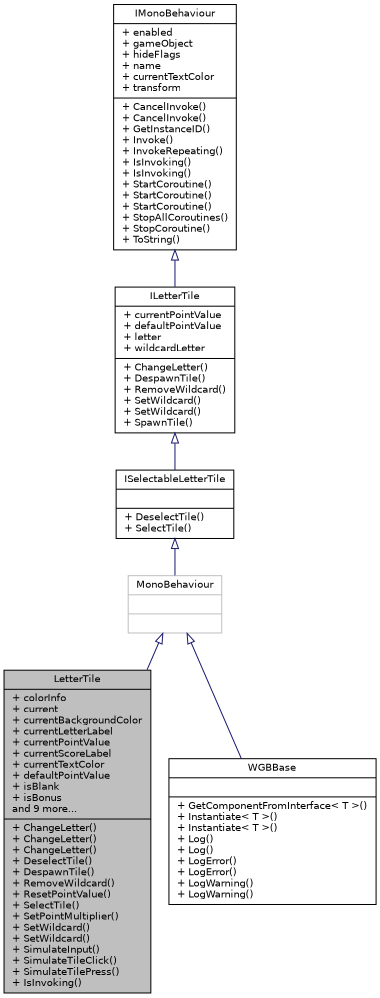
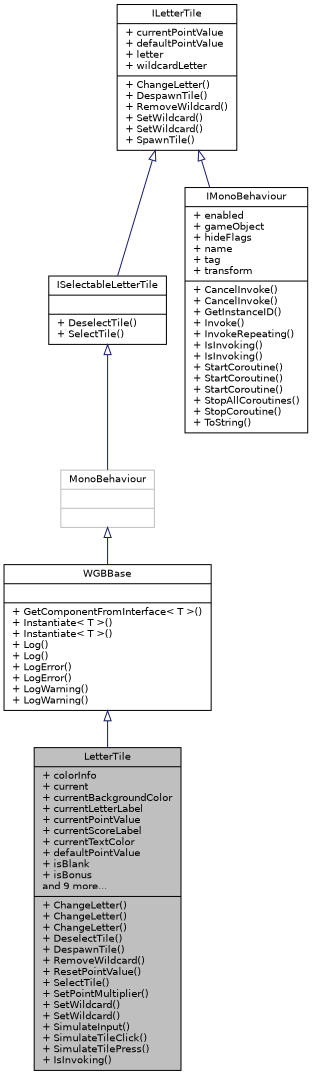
(168, 77) -> (207, 260)
(175, 274) -> (206, 174)
(153, 656) -> (108, 734)
